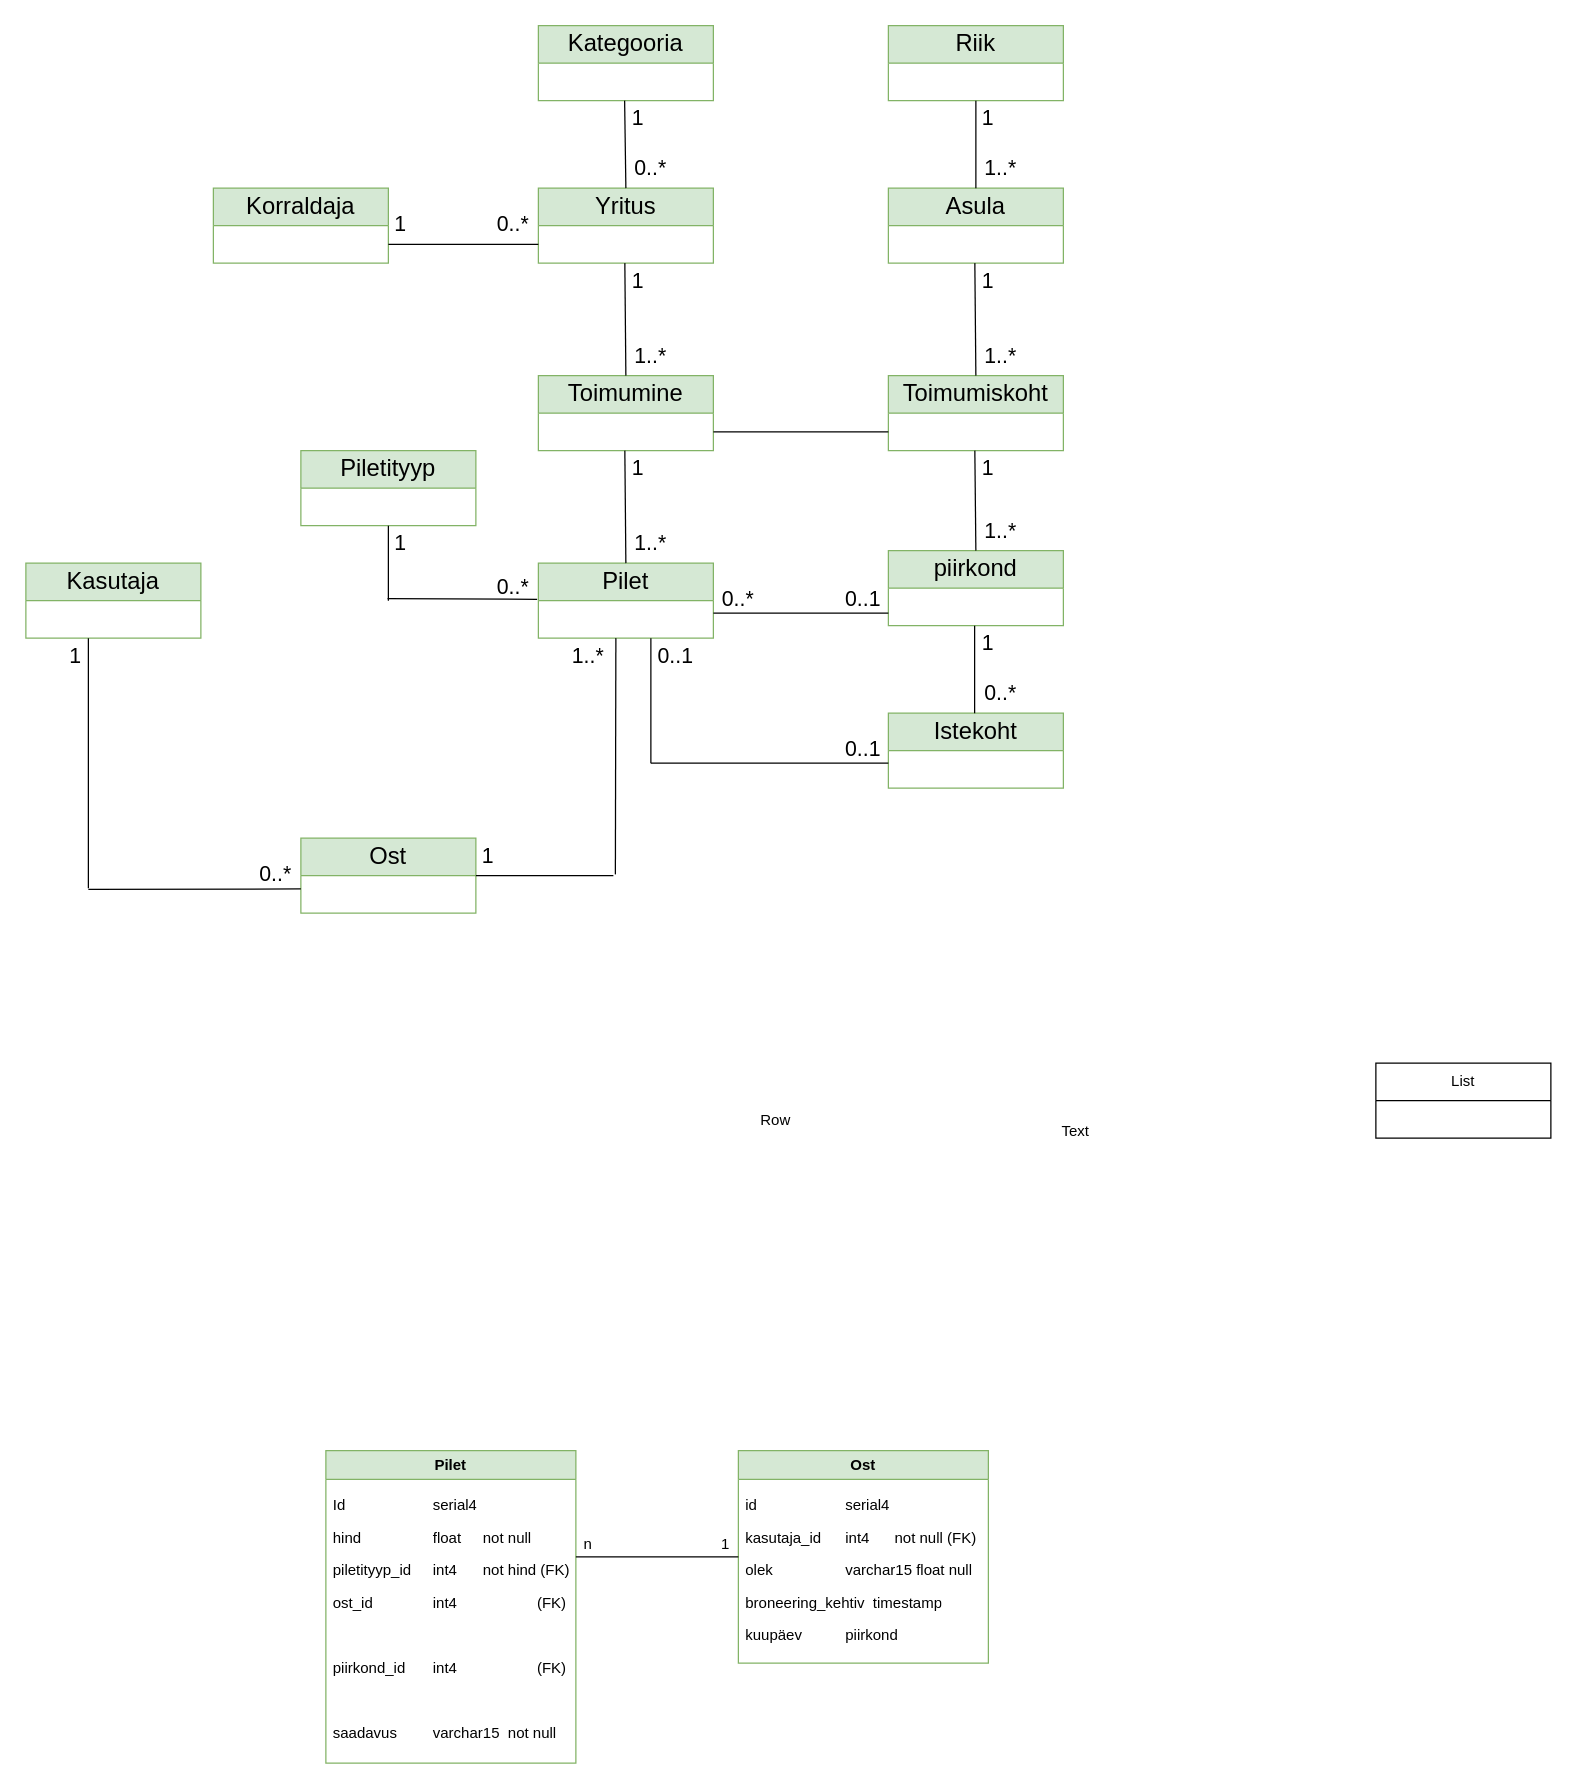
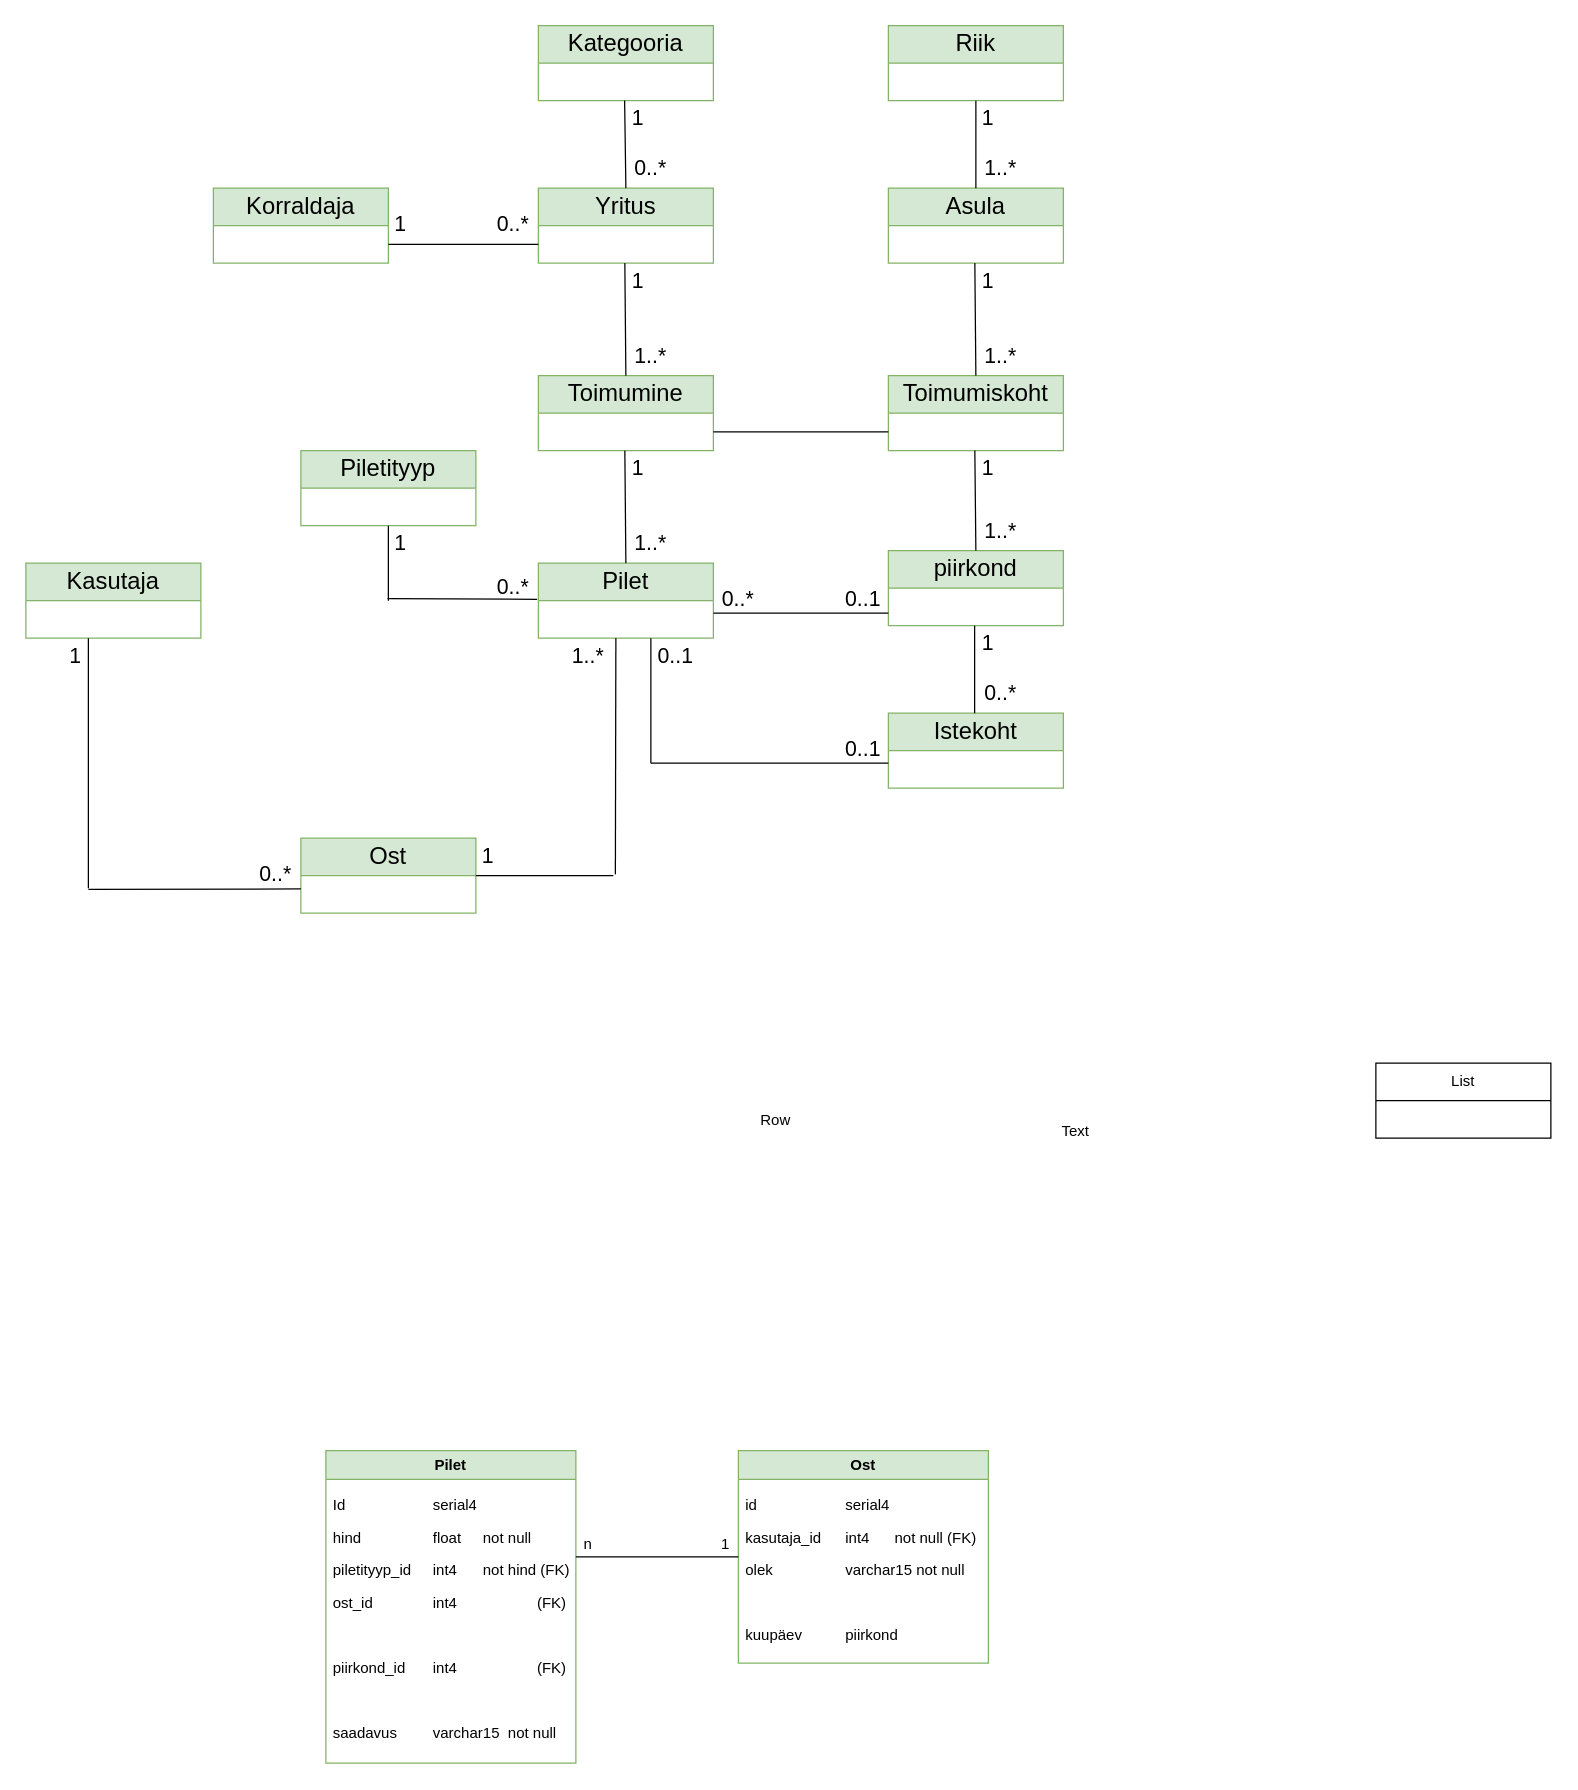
(847, 1571) -> (841, 1571)
(863, 1602) -> none
